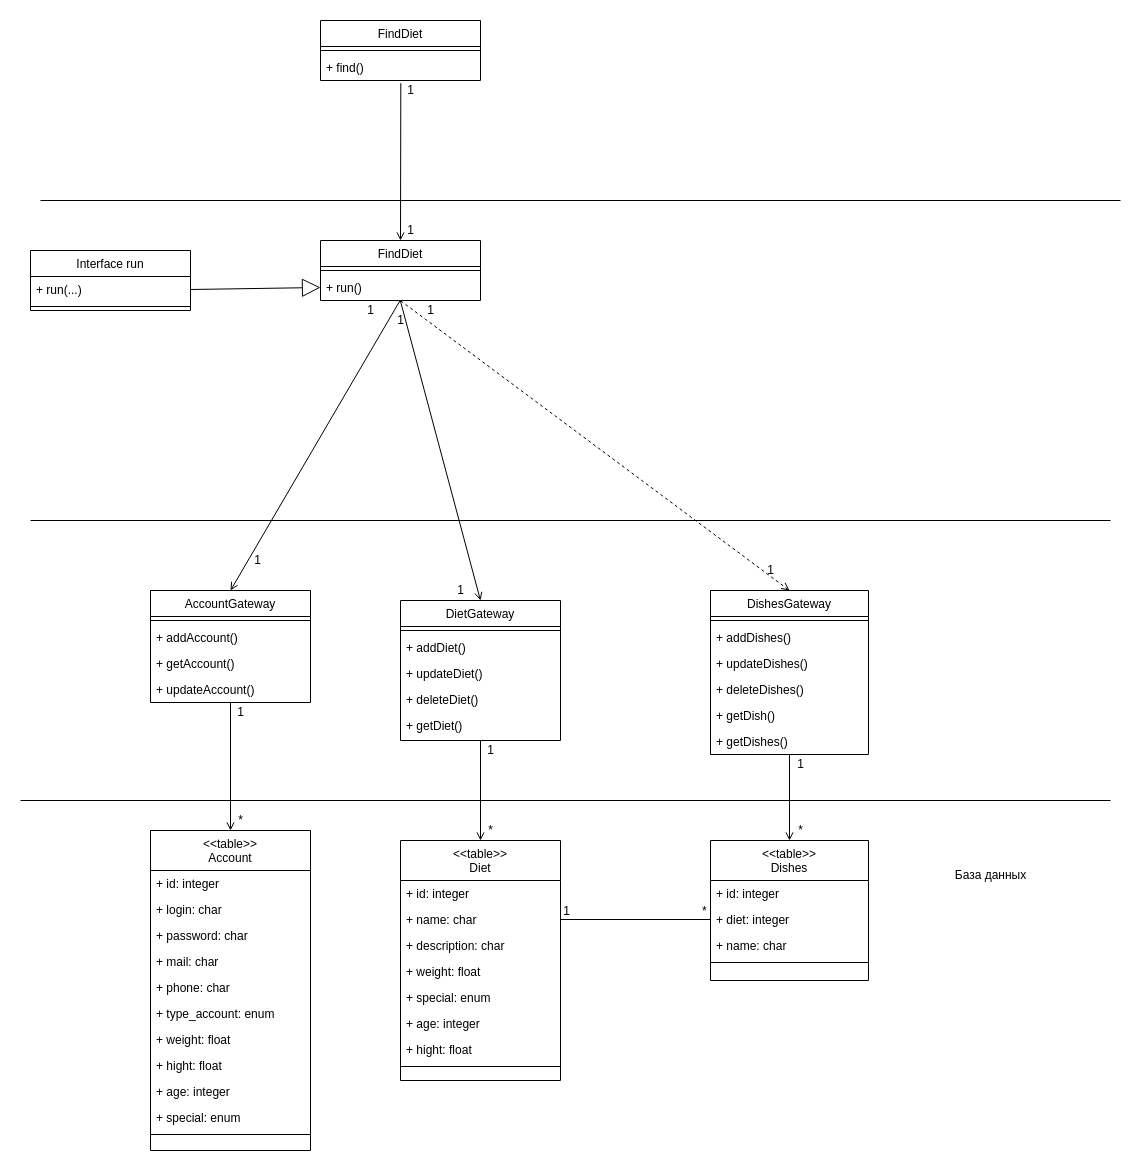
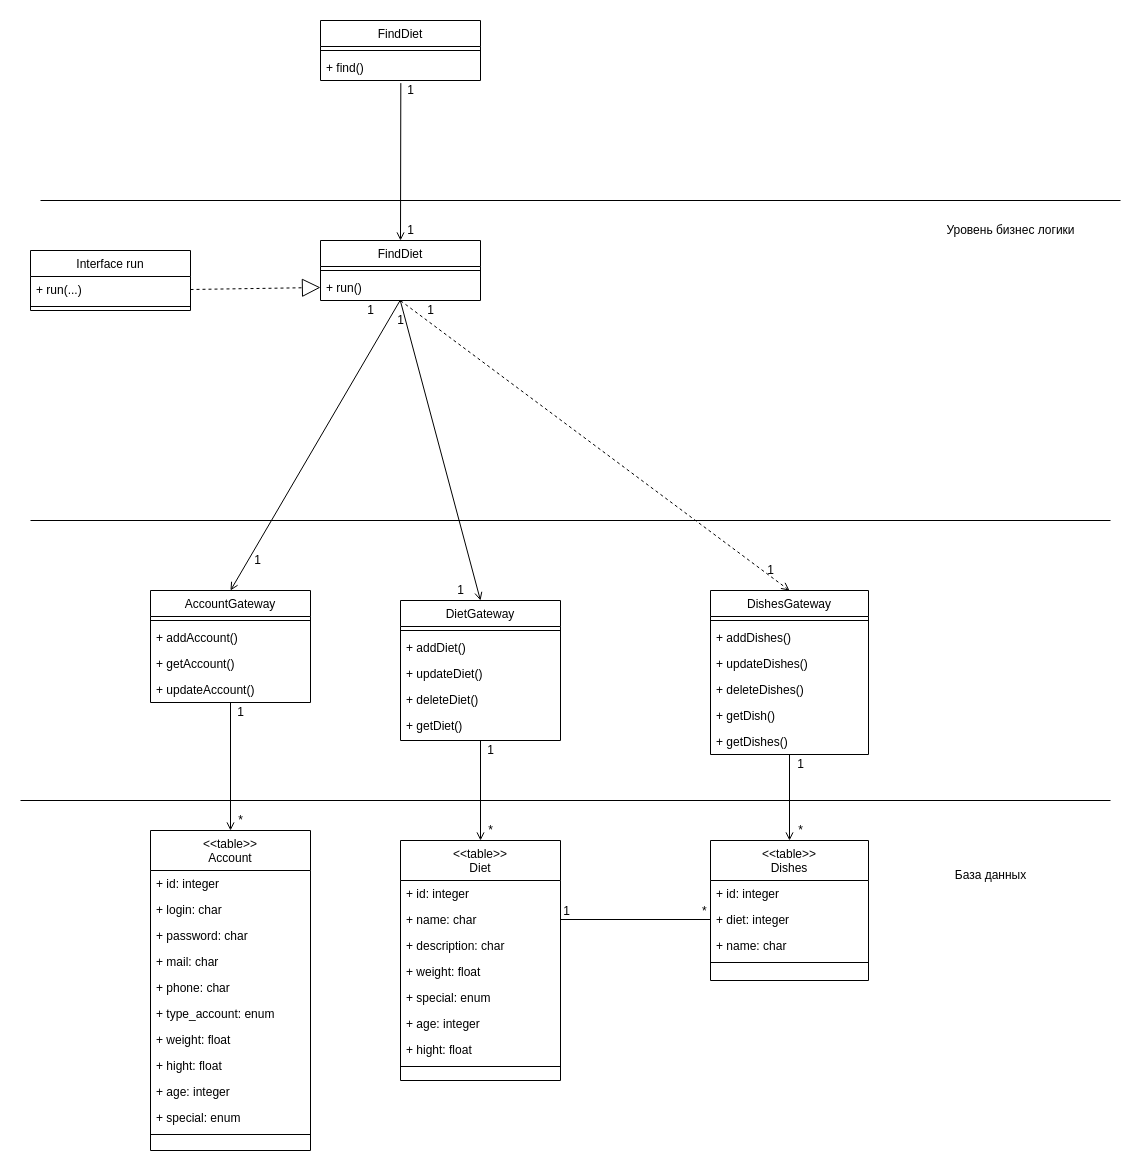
none -> (1011, 231)
(245, 289) -> (245, 289)
